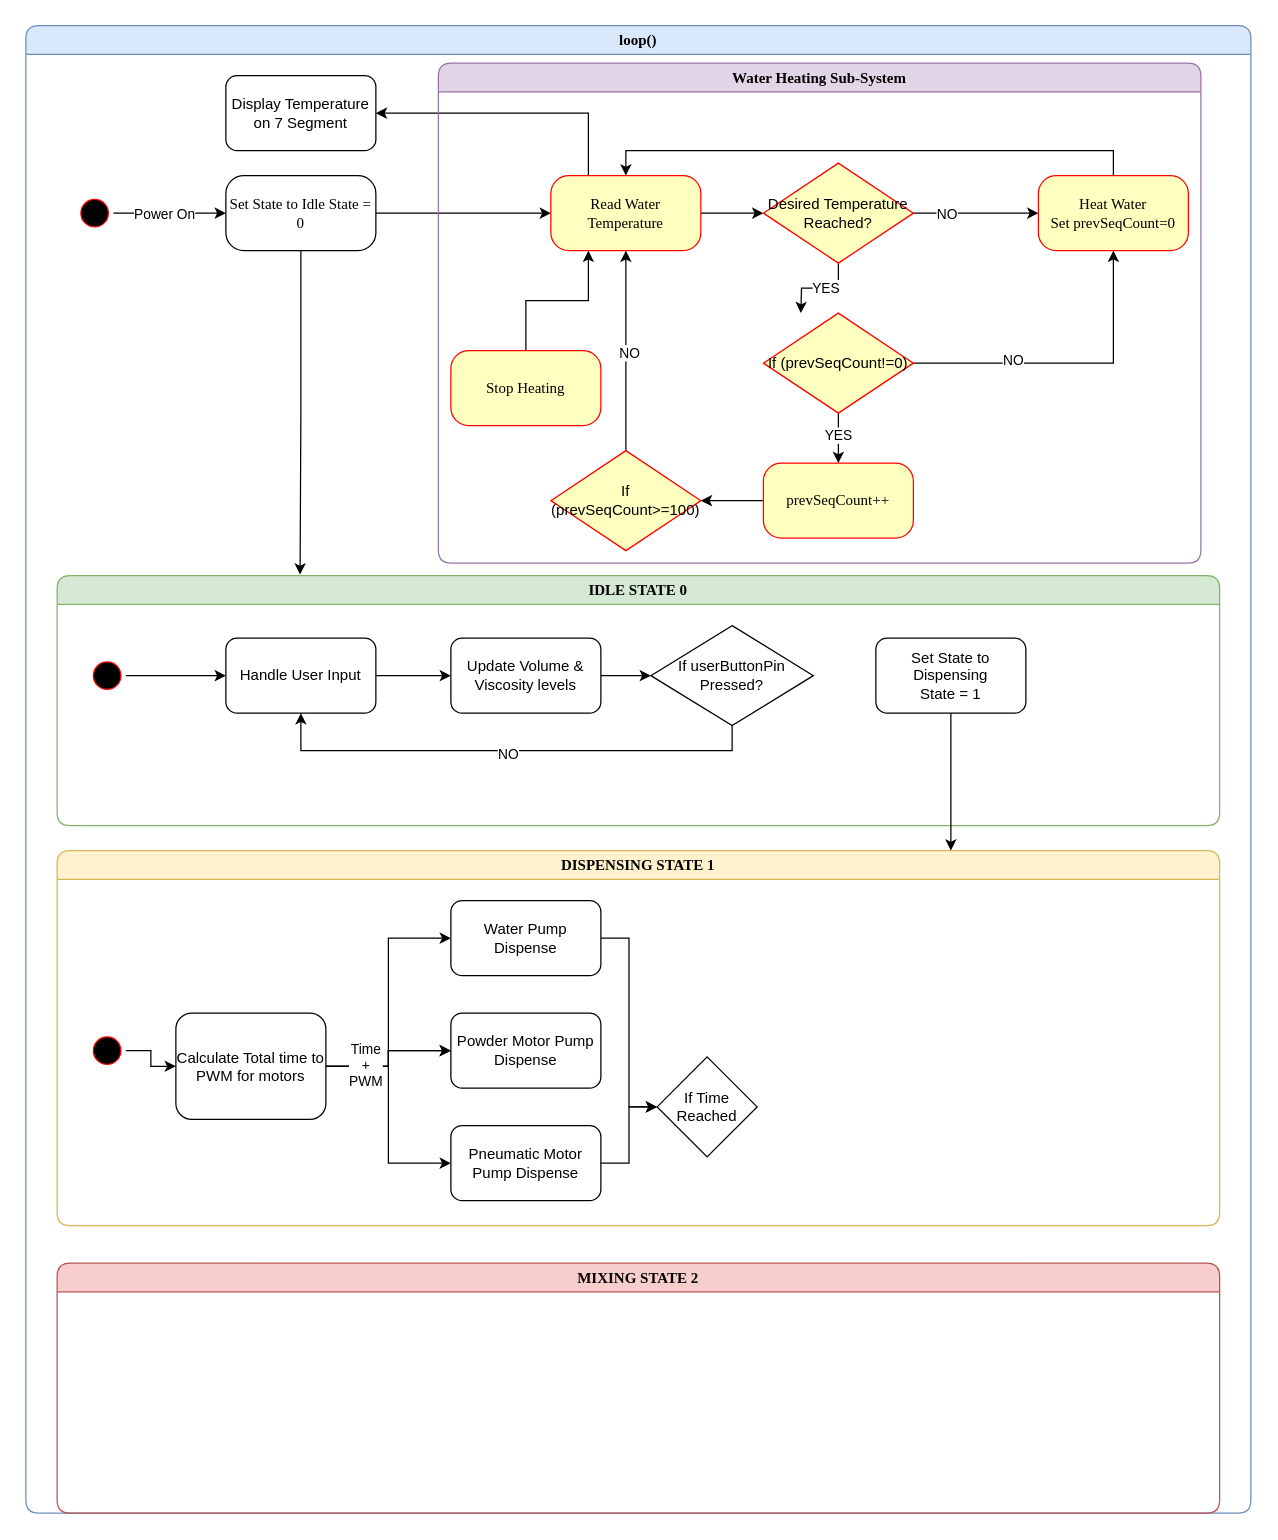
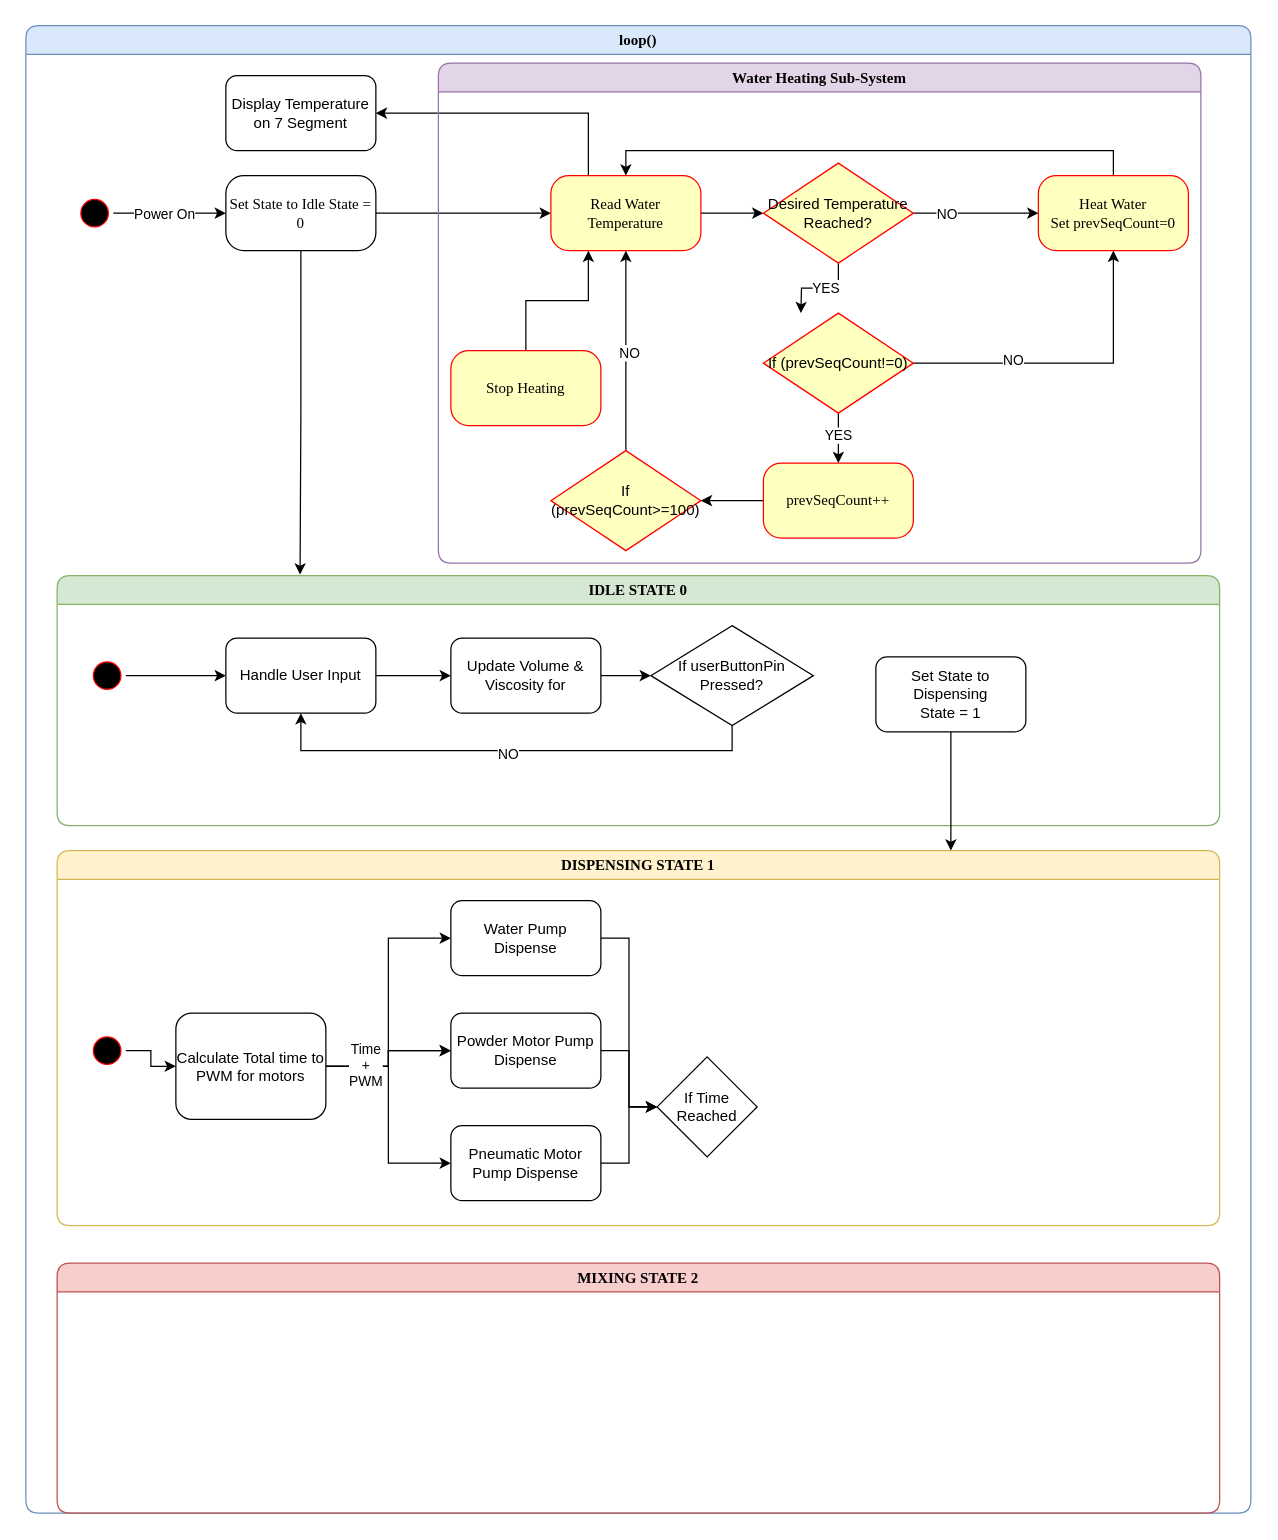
(526, 676) -> (526, 676)
(951, 676) -> (951, 694)
none -> (613, 1051)
